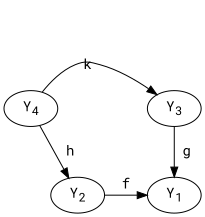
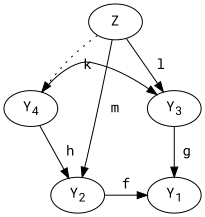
none -> (116, 22)
